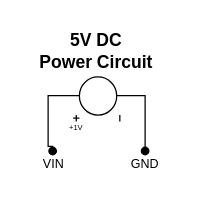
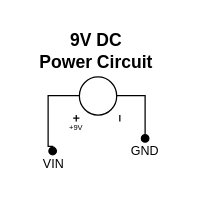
(96, 51) -> (96, 51)
(76, 128) -> (76, 128)
(145, 163) -> (145, 151)
